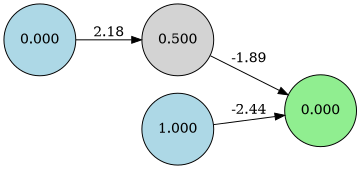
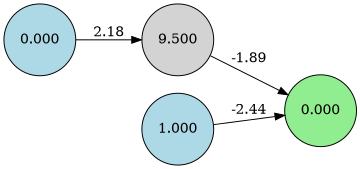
(178, 40) -> (178, 40)
